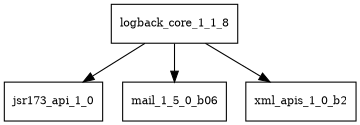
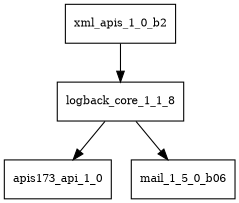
(233, 60) -> (120, 57)
(53, 102) -> (58, 179)
